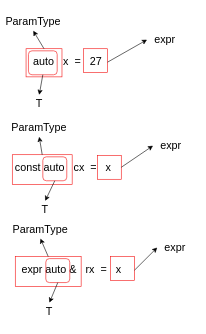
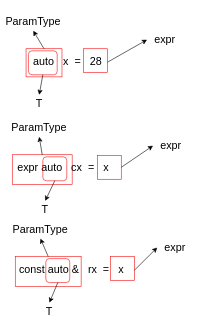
(66, 62) -> (66, 62)
(63, 168) -> (63, 168)
(72, 270) -> (72, 270)
